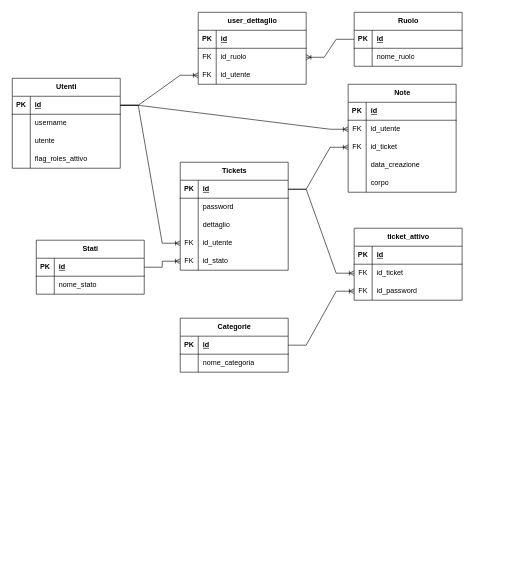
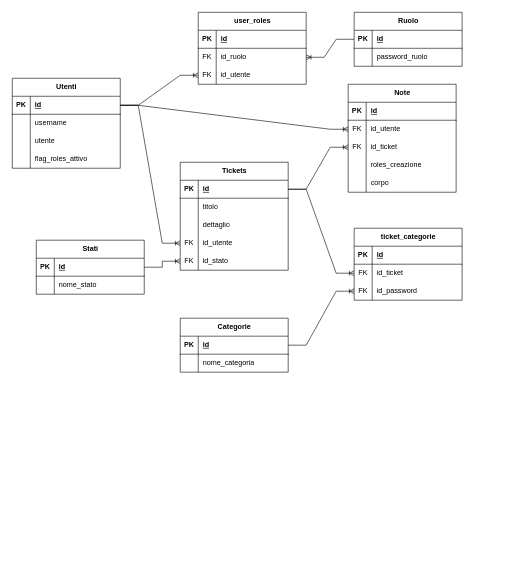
(253, 21) -> (253, 21)
(396, 57) -> (404, 57)
(398, 165) -> (399, 165)
(219, 207) -> (213, 207)
(409, 237) -> (409, 237)
